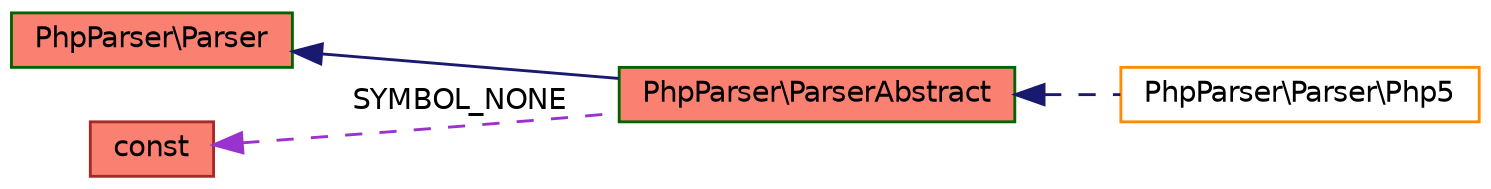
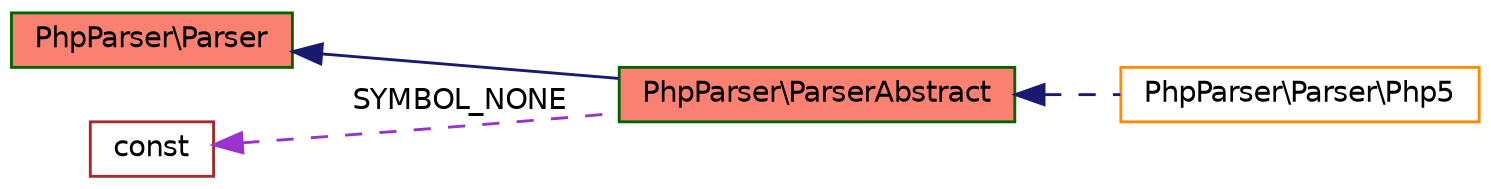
(152, 149) -> (152, 149)
